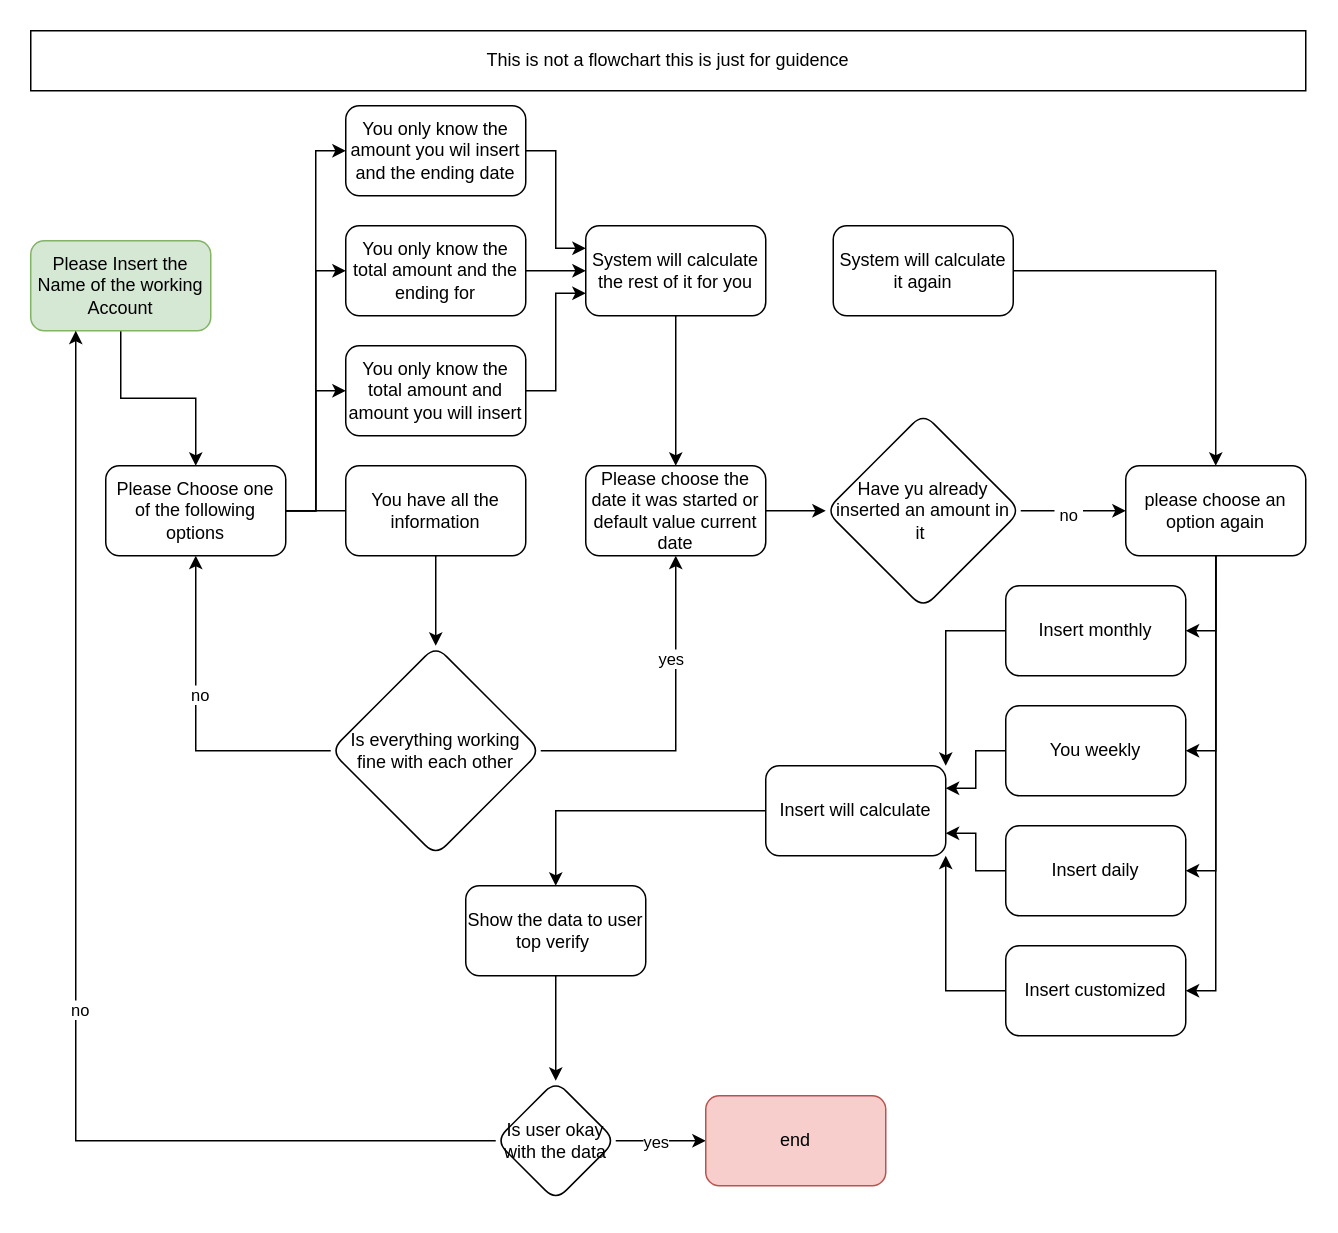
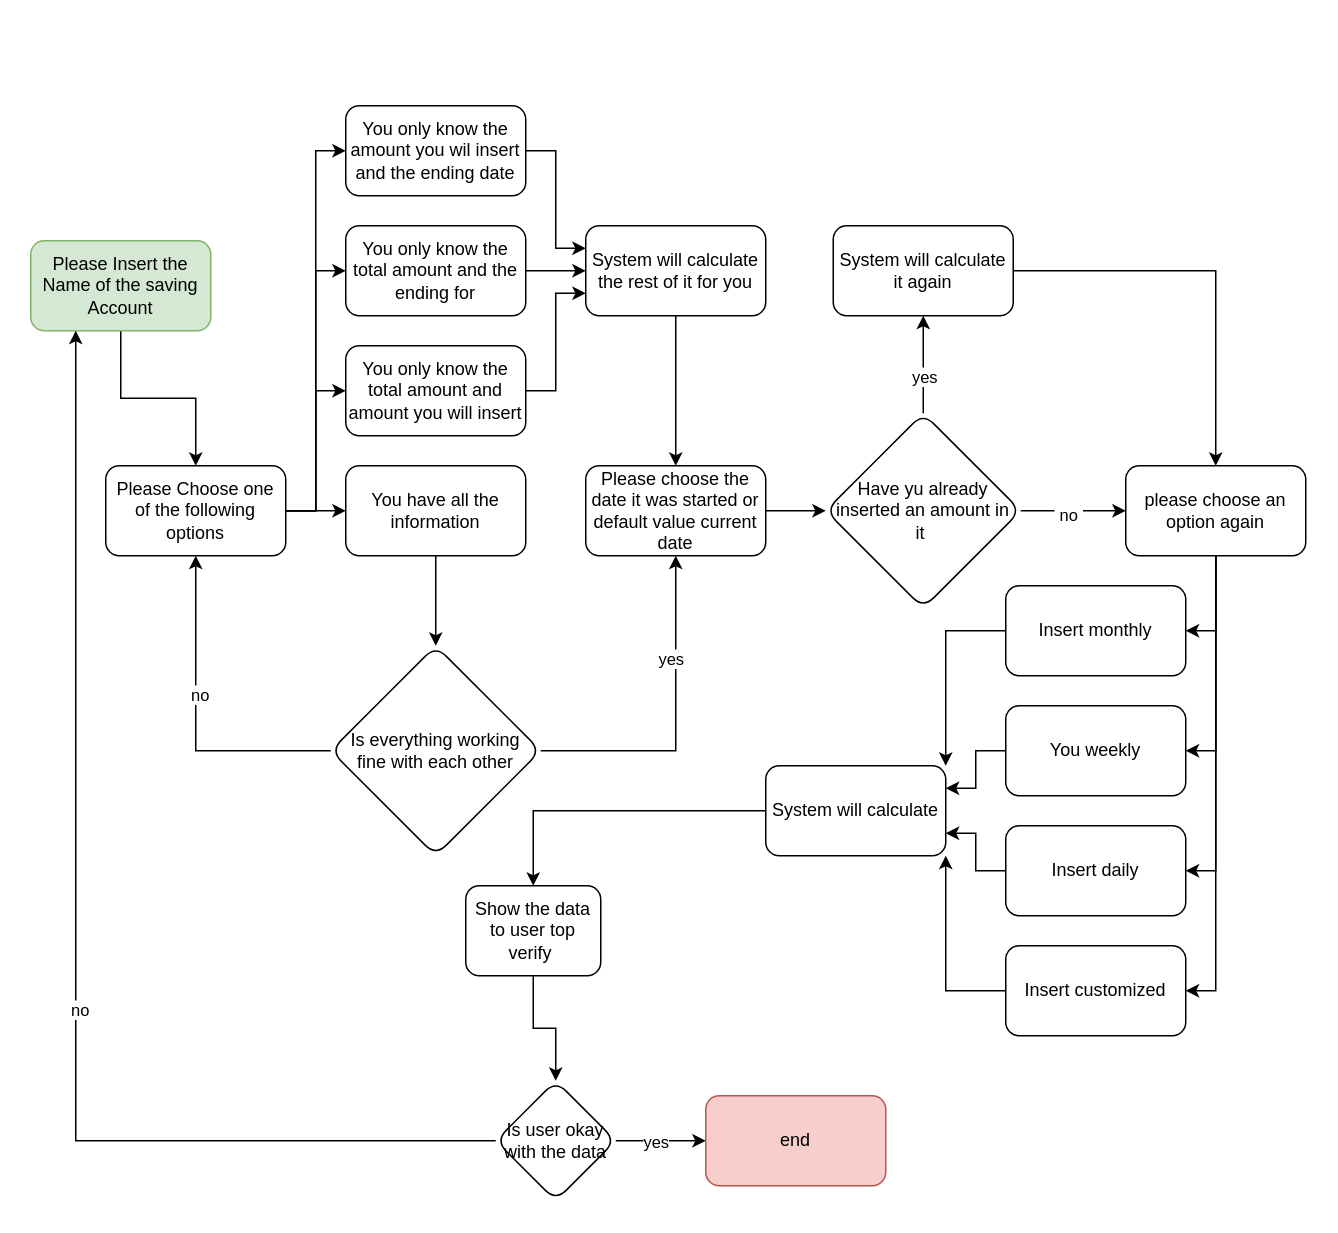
(668, 61) -> none
(121, 286) -> (121, 286)
none -> (923, 372)
(338, 511) -> (334, 511)
(856, 811) -> (856, 811)
(556, 931) -> (533, 931)
